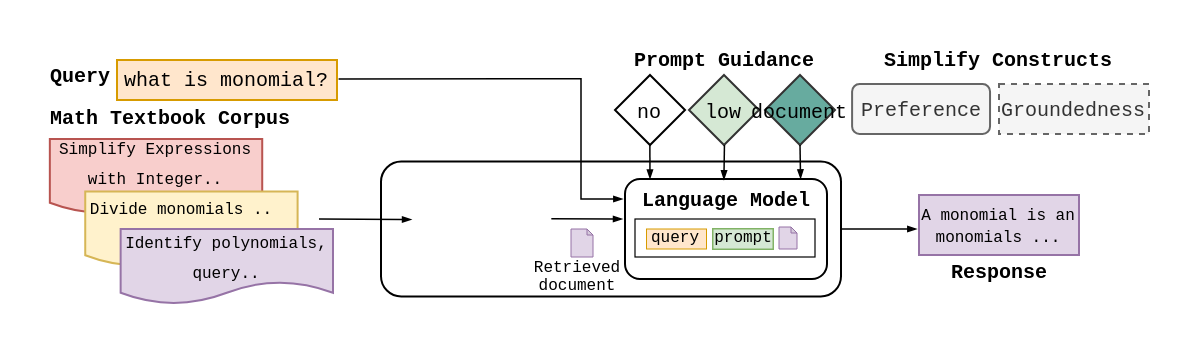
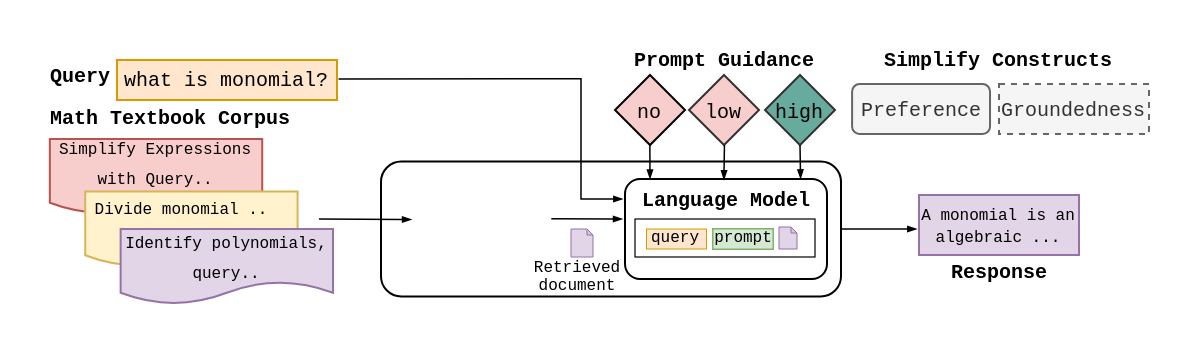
(650, 110) -> (650, 110)
(724, 110) -> (724, 110)
(800, 111) -> (800, 111)
(156, 161) -> (156, 161)
(182, 207) -> (182, 207)
(999, 225) -> (999, 225)
